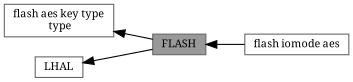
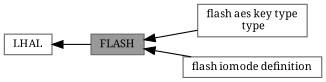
(139, 36) -> (176, 34)
(297, 44) -> (252, 67)
